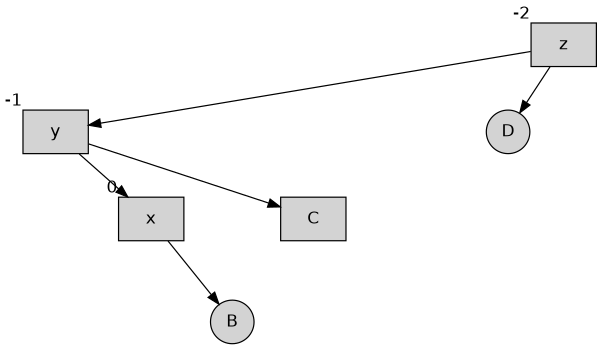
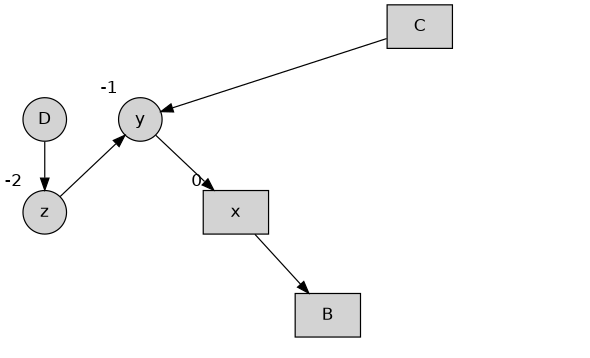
(564, 45) -> (45, 212)
(538, 85) -> (45, 160)
(56, 132) -> (140, 119)
(179, 174) -> (280, 73)
(232, 322) -> (328, 315)
